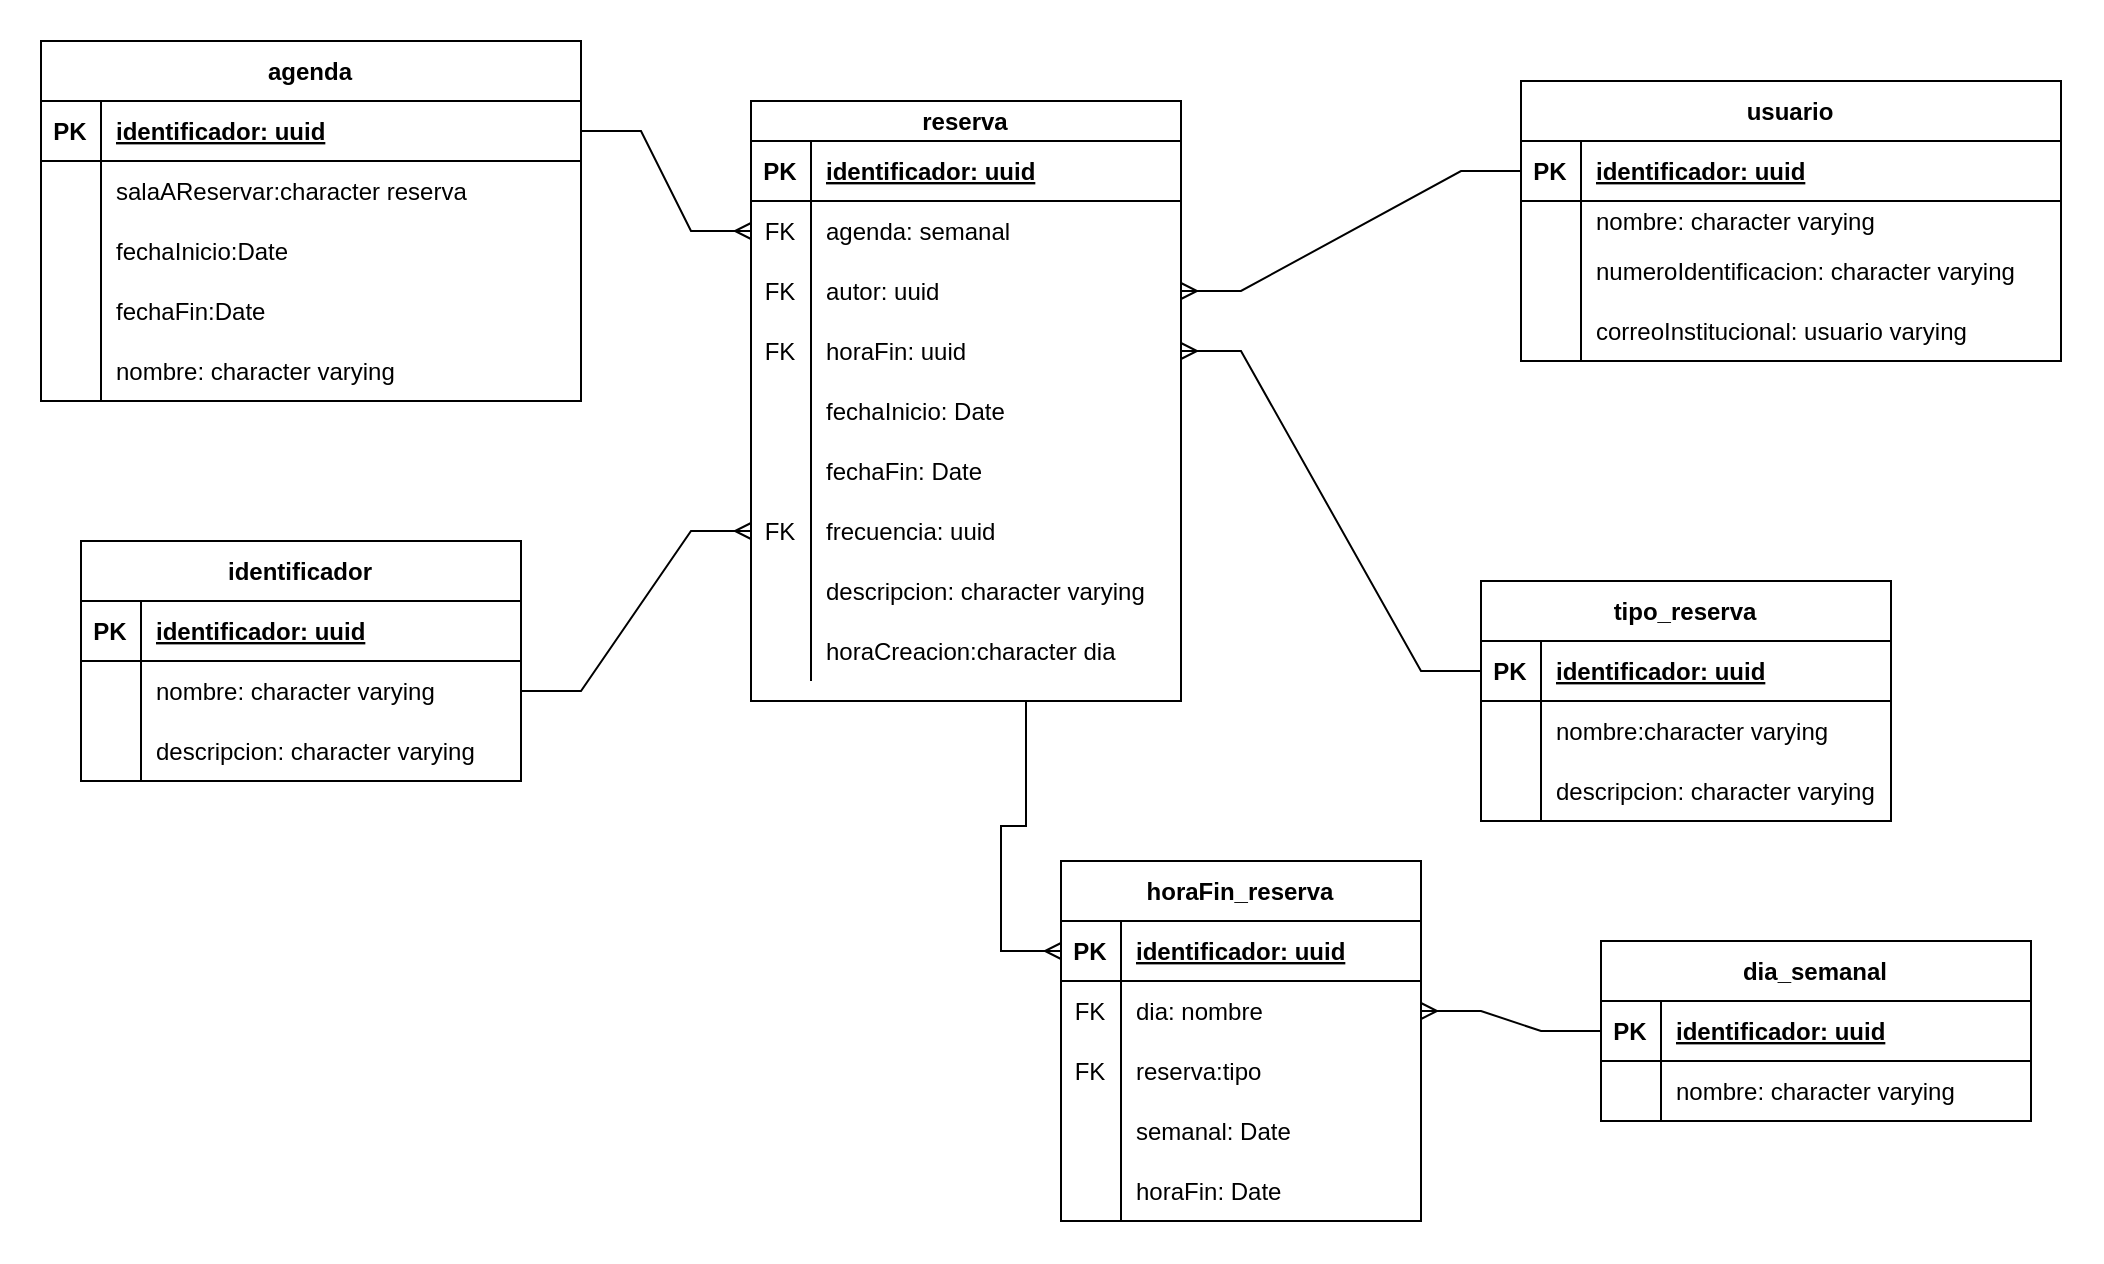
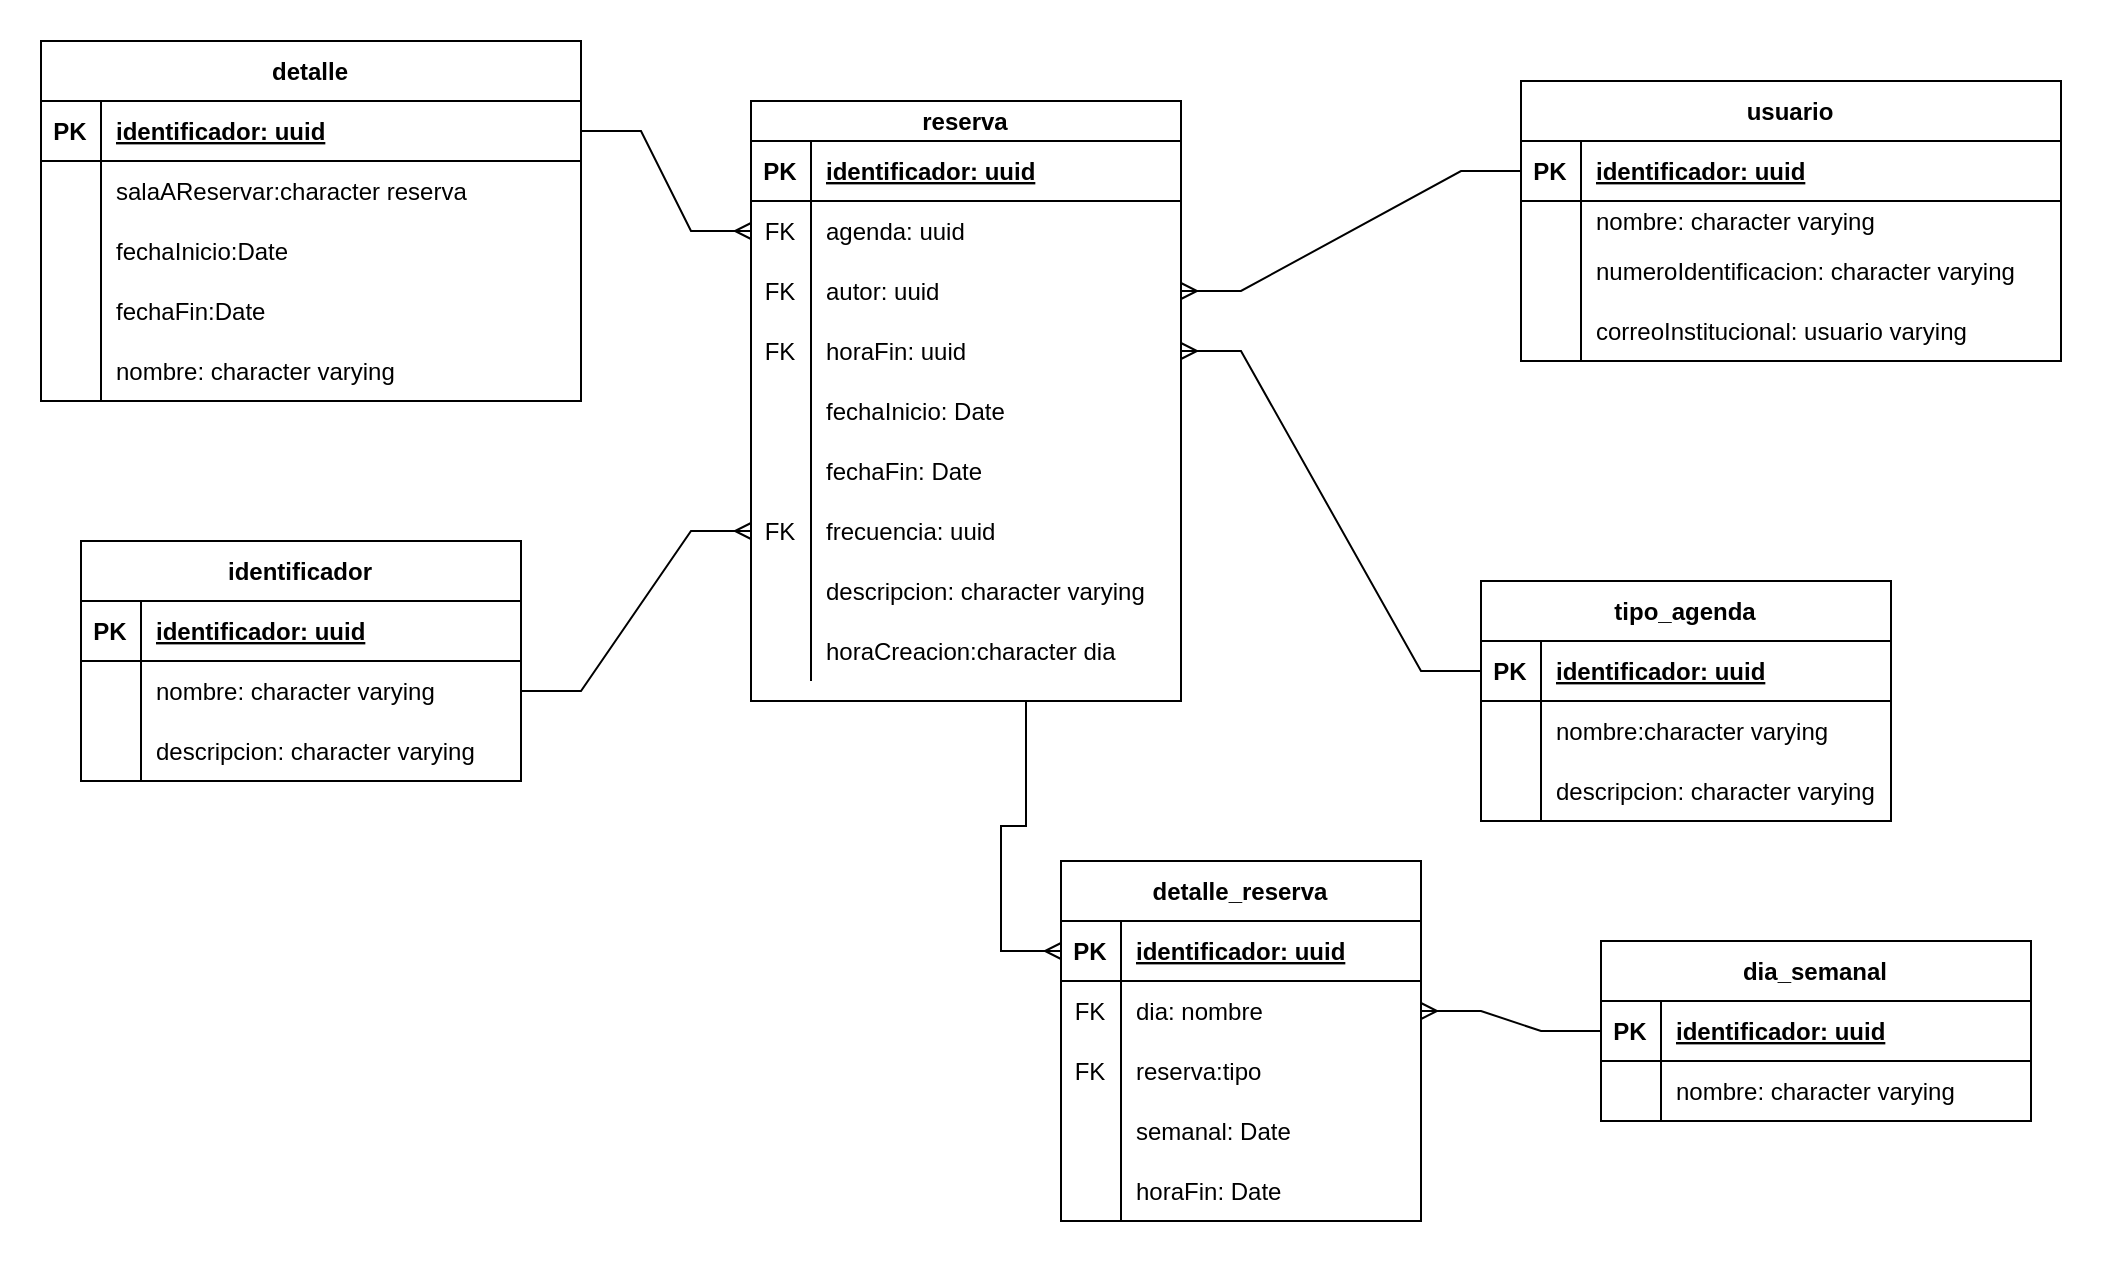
(310, 72) -> (310, 72)
(917, 232) -> (897, 232)
(1685, 612) -> (1685, 612)
(1240, 892) -> (1240, 892)
